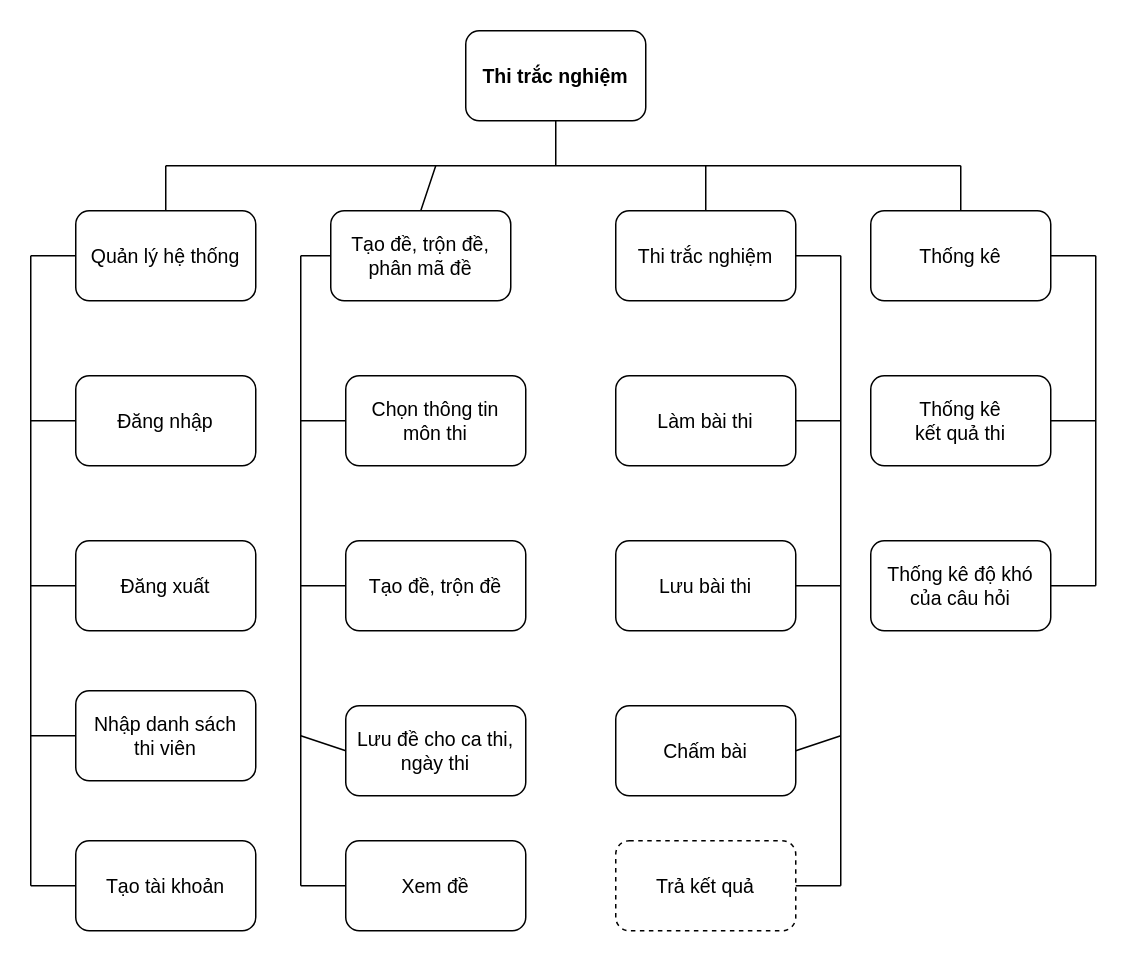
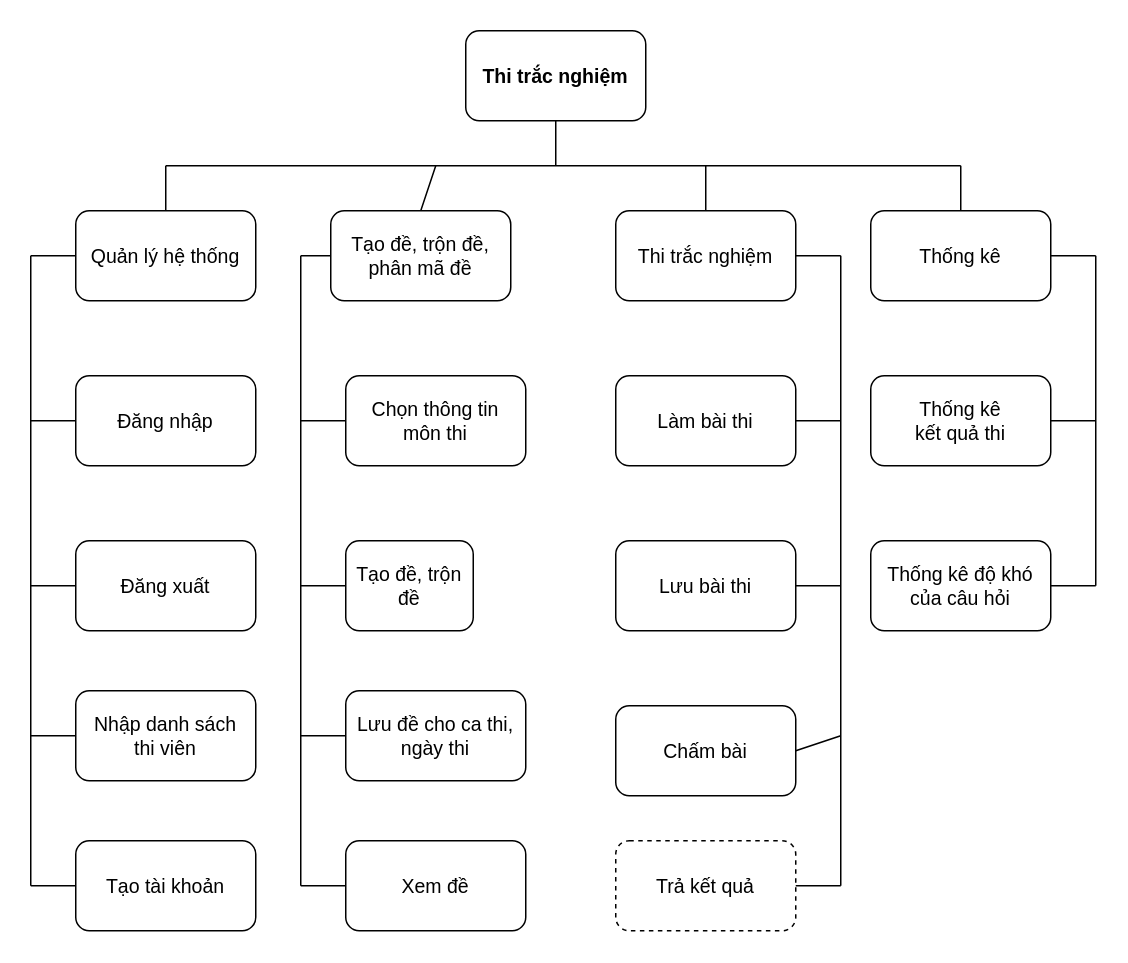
(436, 586) -> (410, 586)
(436, 751) -> (436, 736)
